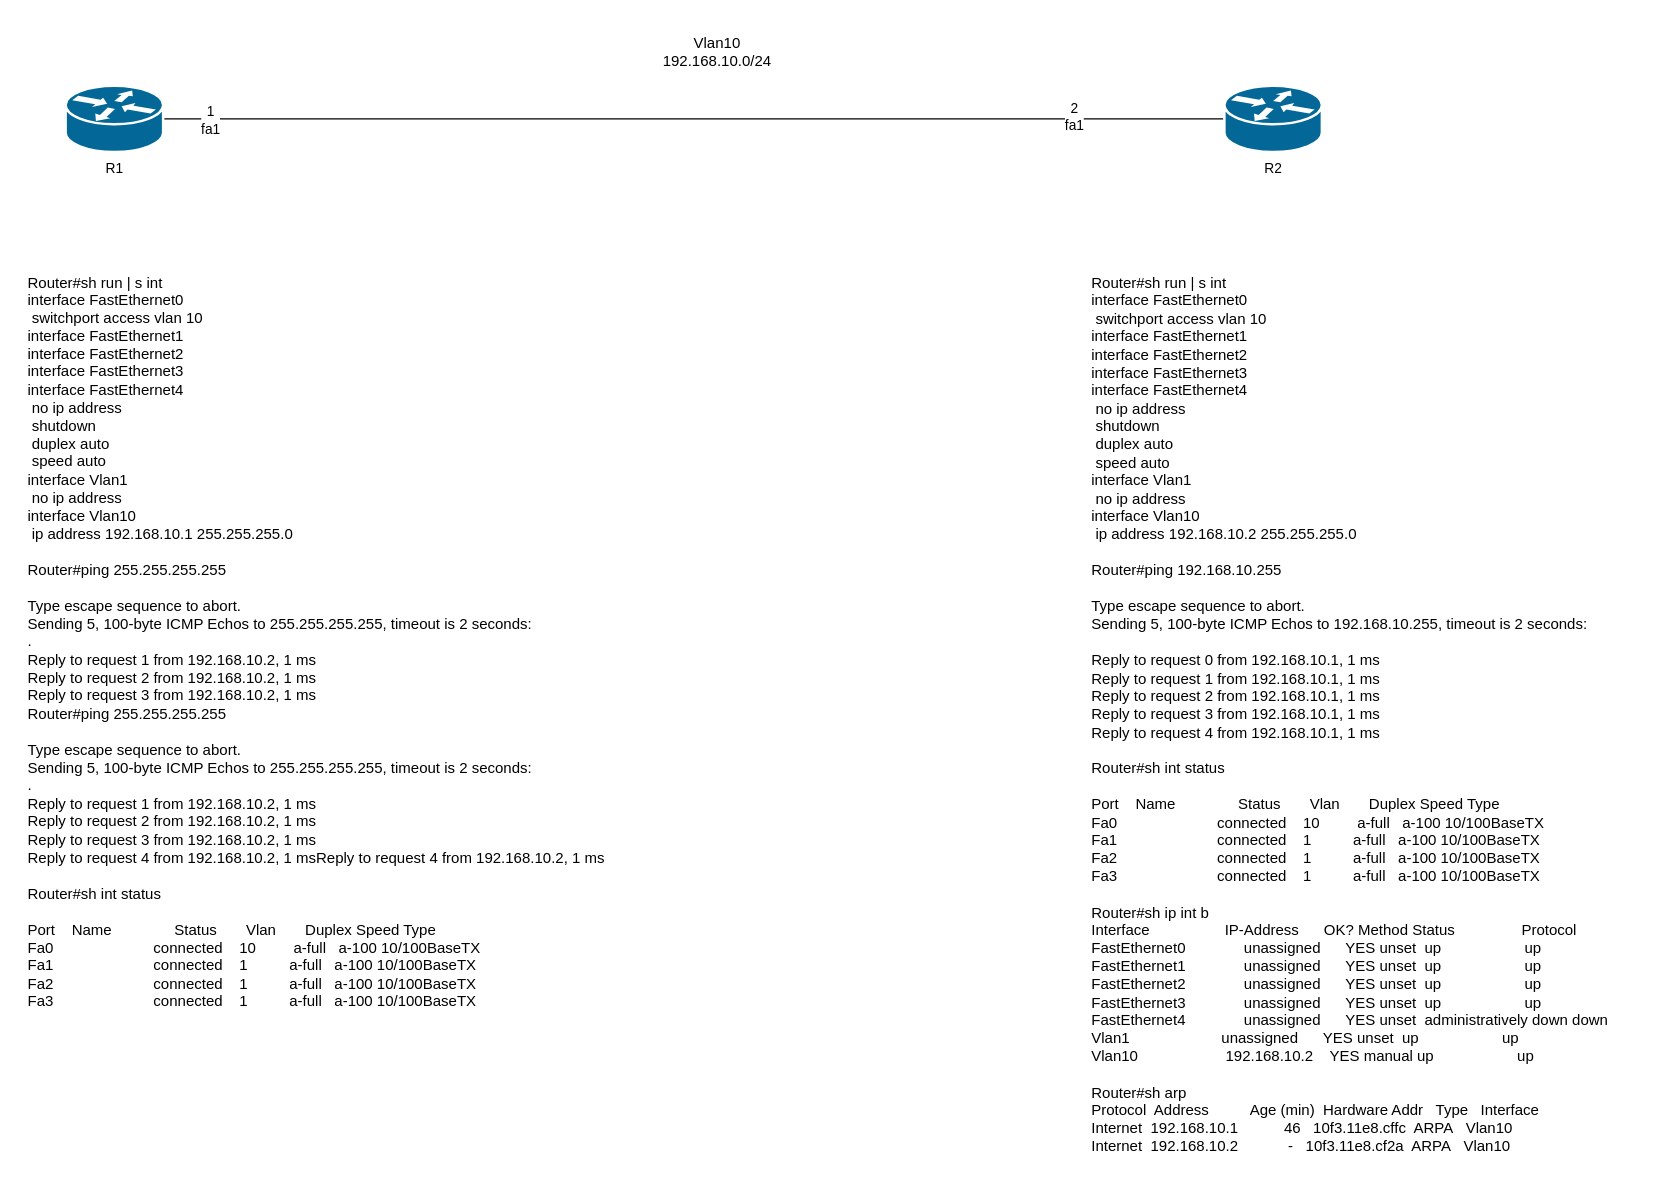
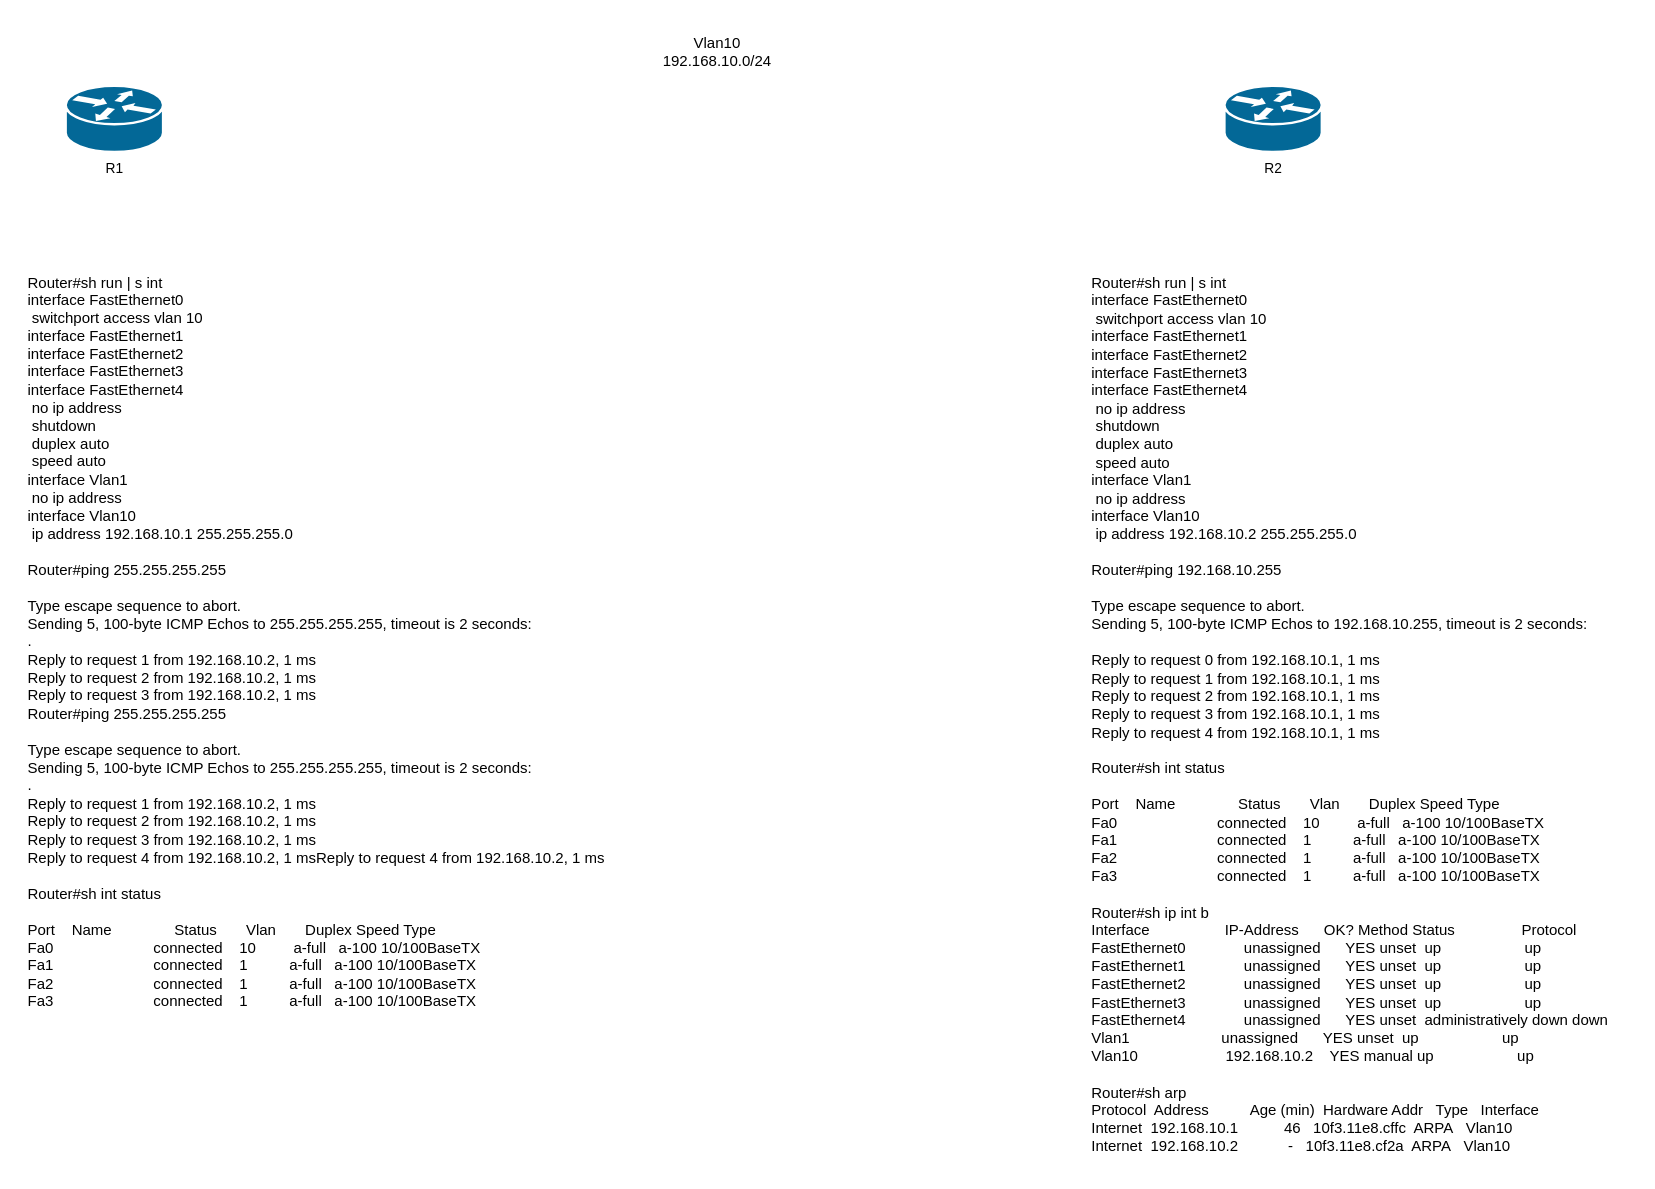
(721, 119) -> none
